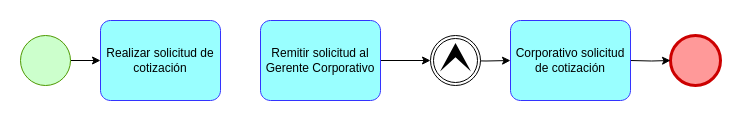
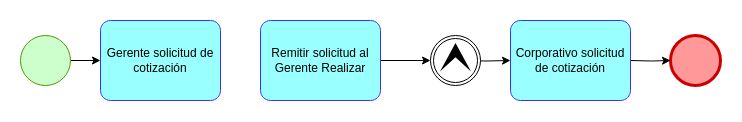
(161, 61) -> (161, 61)
(321, 61) -> (321, 61)
